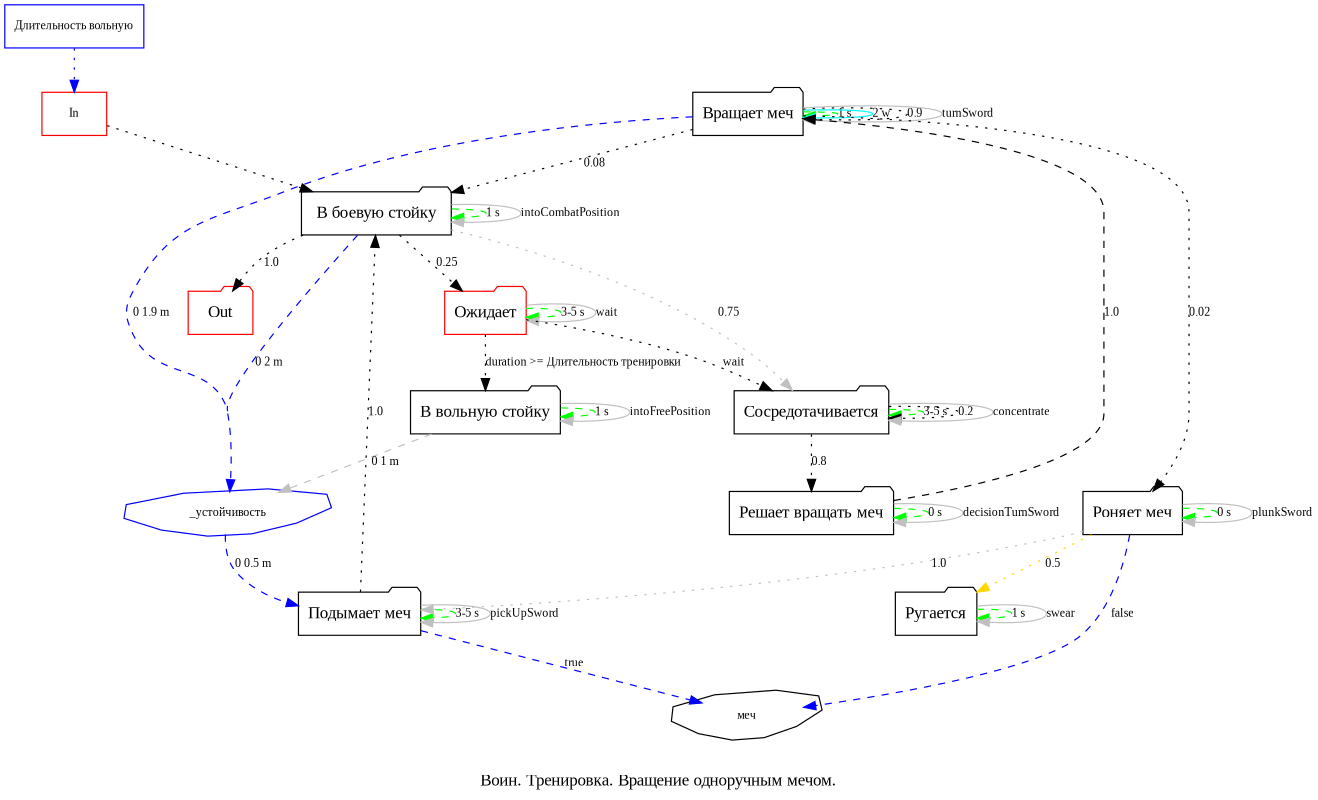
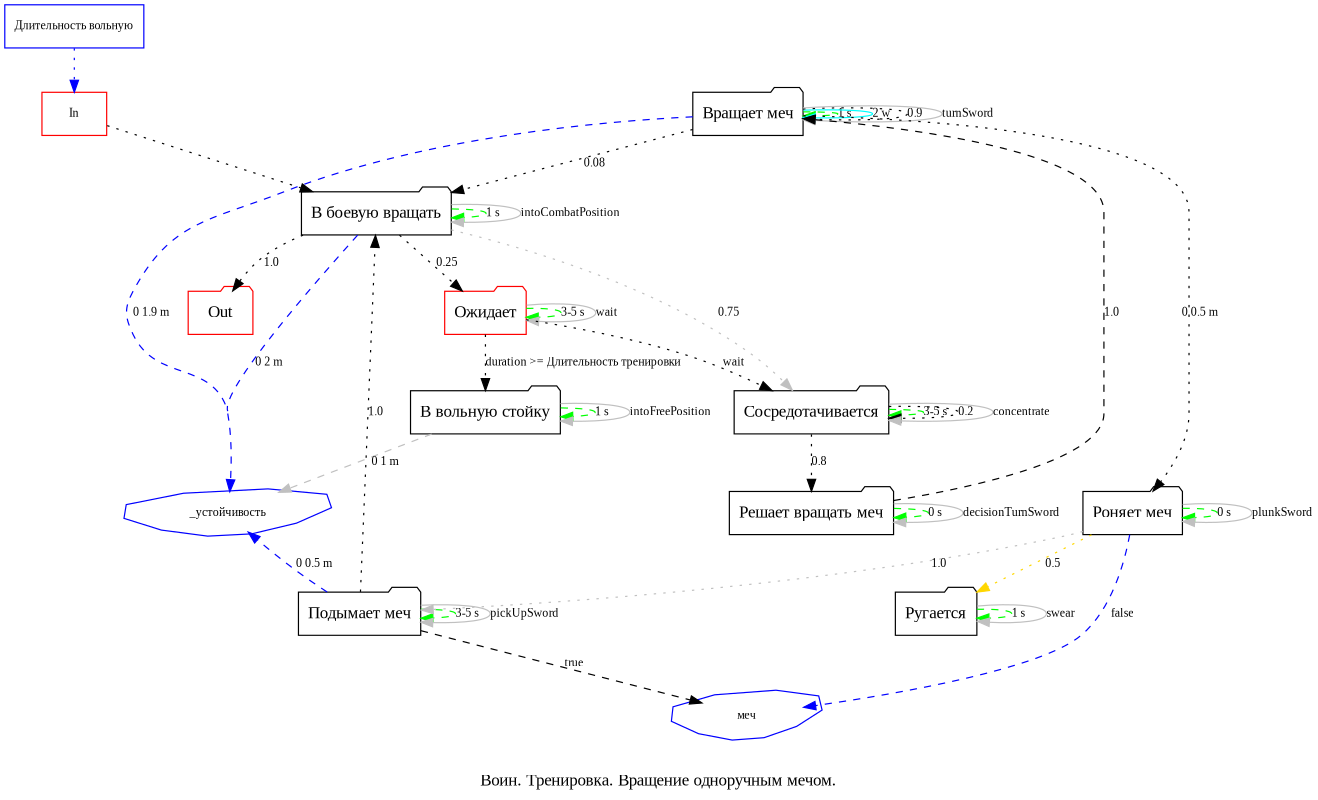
(376, 213) -> (376, 213)
(1200, 313) -> (1200, 313)
(243, 579) -> (291, 567)
(555, 665) -> (555, 665)
(747, 716) -> (747, 716)
